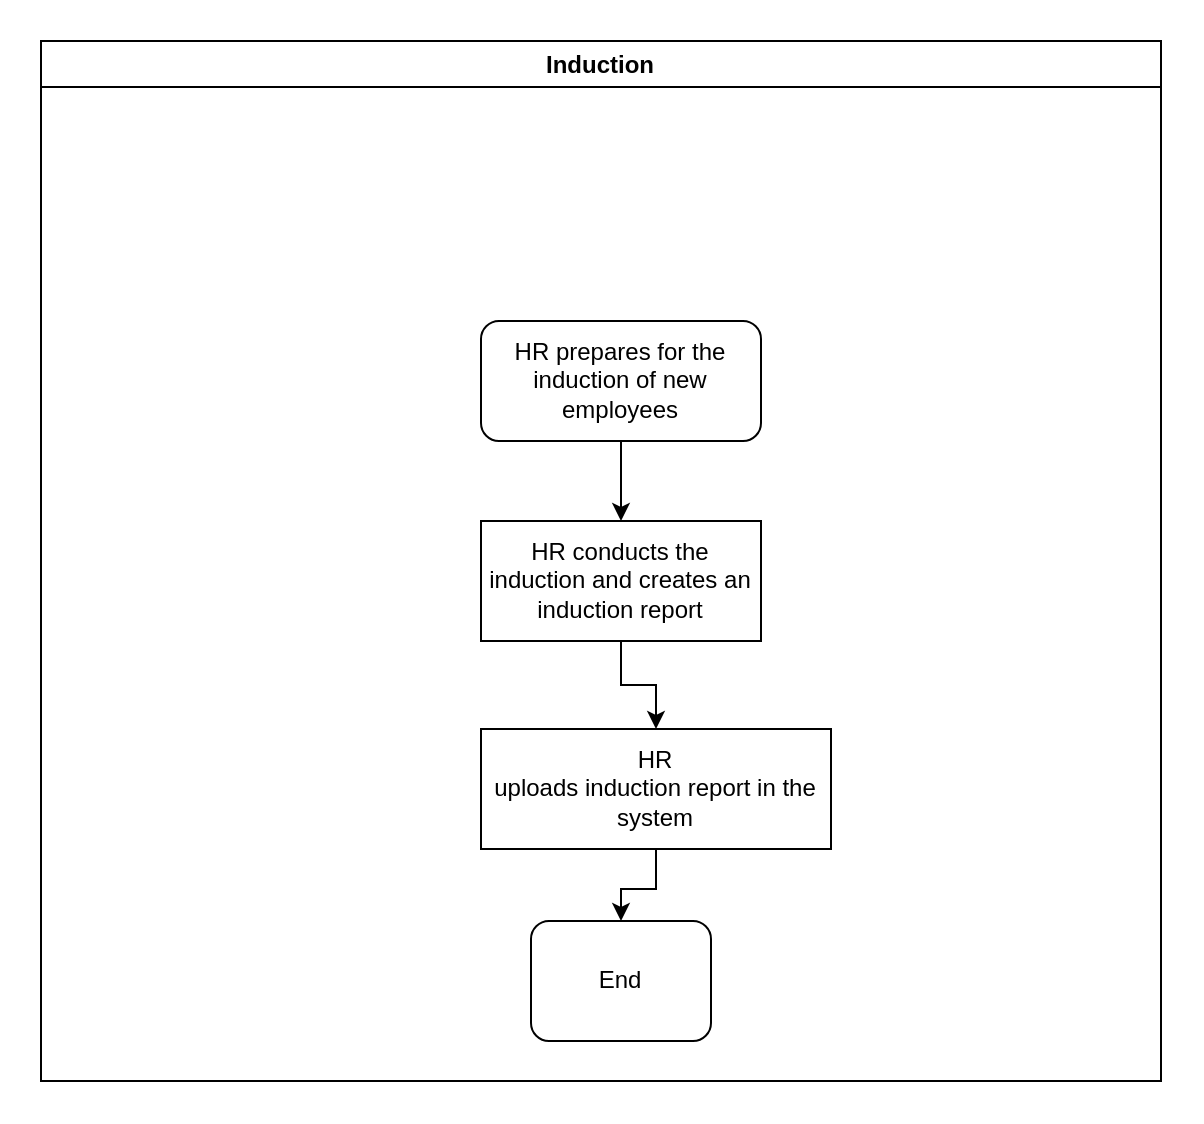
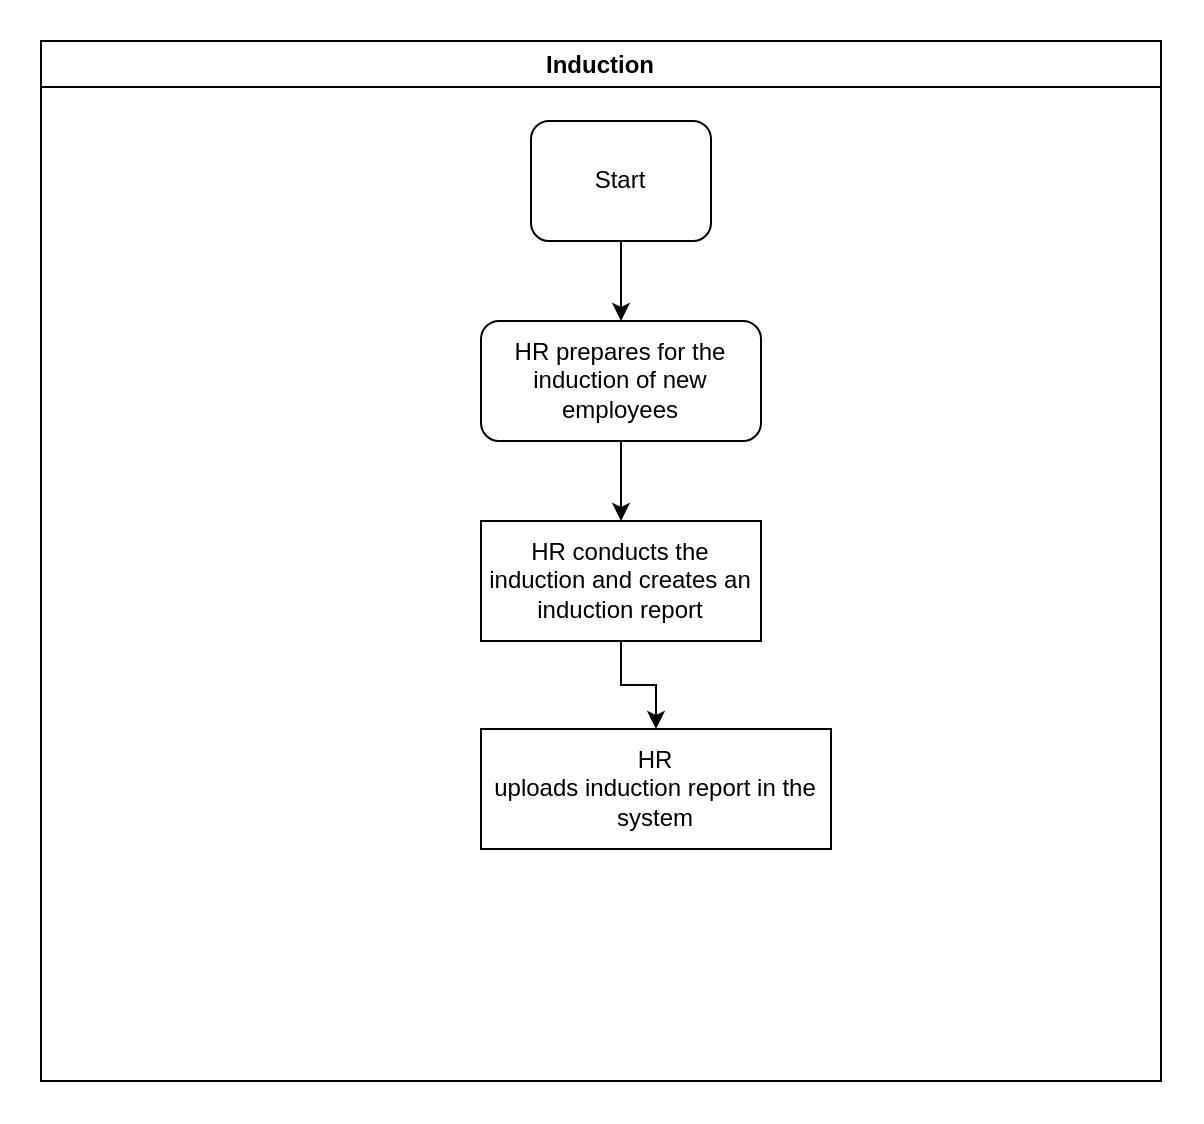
none -> (621, 181)
none -> (621, 274)
(649, 889) -> none
(621, 981) -> none
